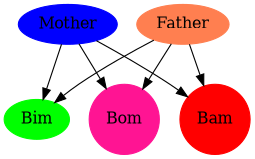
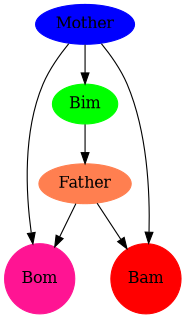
(107, 66) -> (85, 138)
